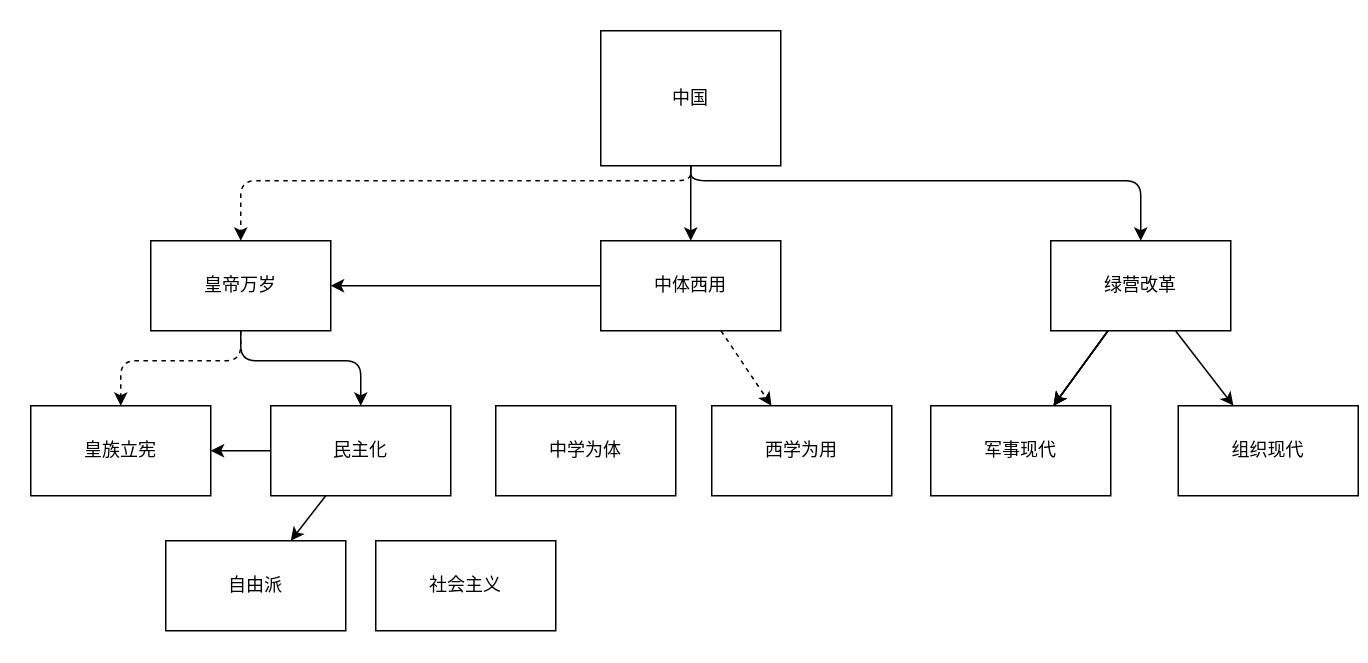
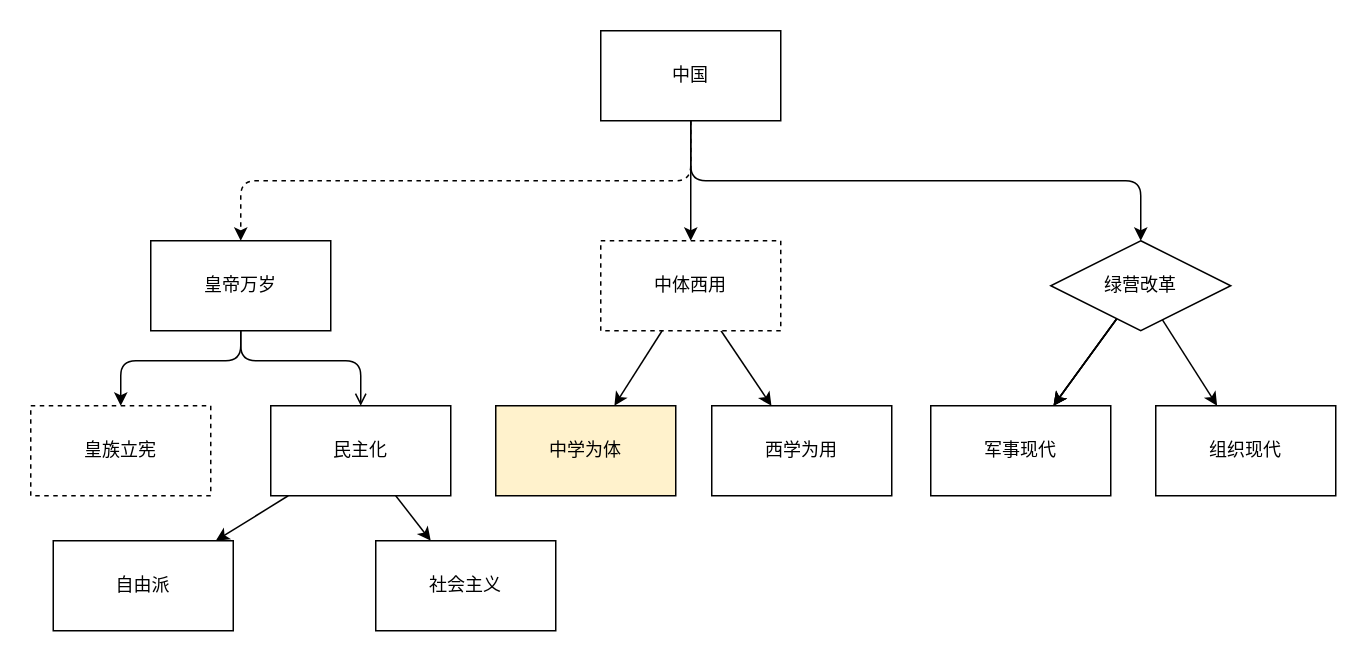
(691, 98) -> (691, 76)
(471, 286) -> (641, 364)
(691, 286) -> (691, 286)
(1141, 286) -> (1141, 286)
(169, 361) -> (169, 361)
(744, 364) -> (744, 364)
(361, 394) -> (361, 396)
(121, 451) -> (121, 451)
(246, 451) -> (410, 514)
(586, 451) -> (586, 451)
(1268, 451) -> (1246, 451)
(256, 586) -> (143, 586)
